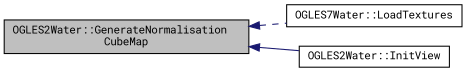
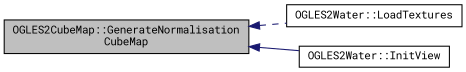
(374, 16) -> (374, 16)
(127, 37) -> (127, 37)
